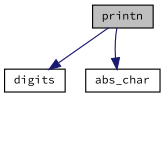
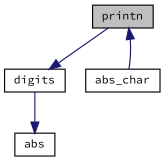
(115, 43) -> (130, 54)
none -> (35, 145)
